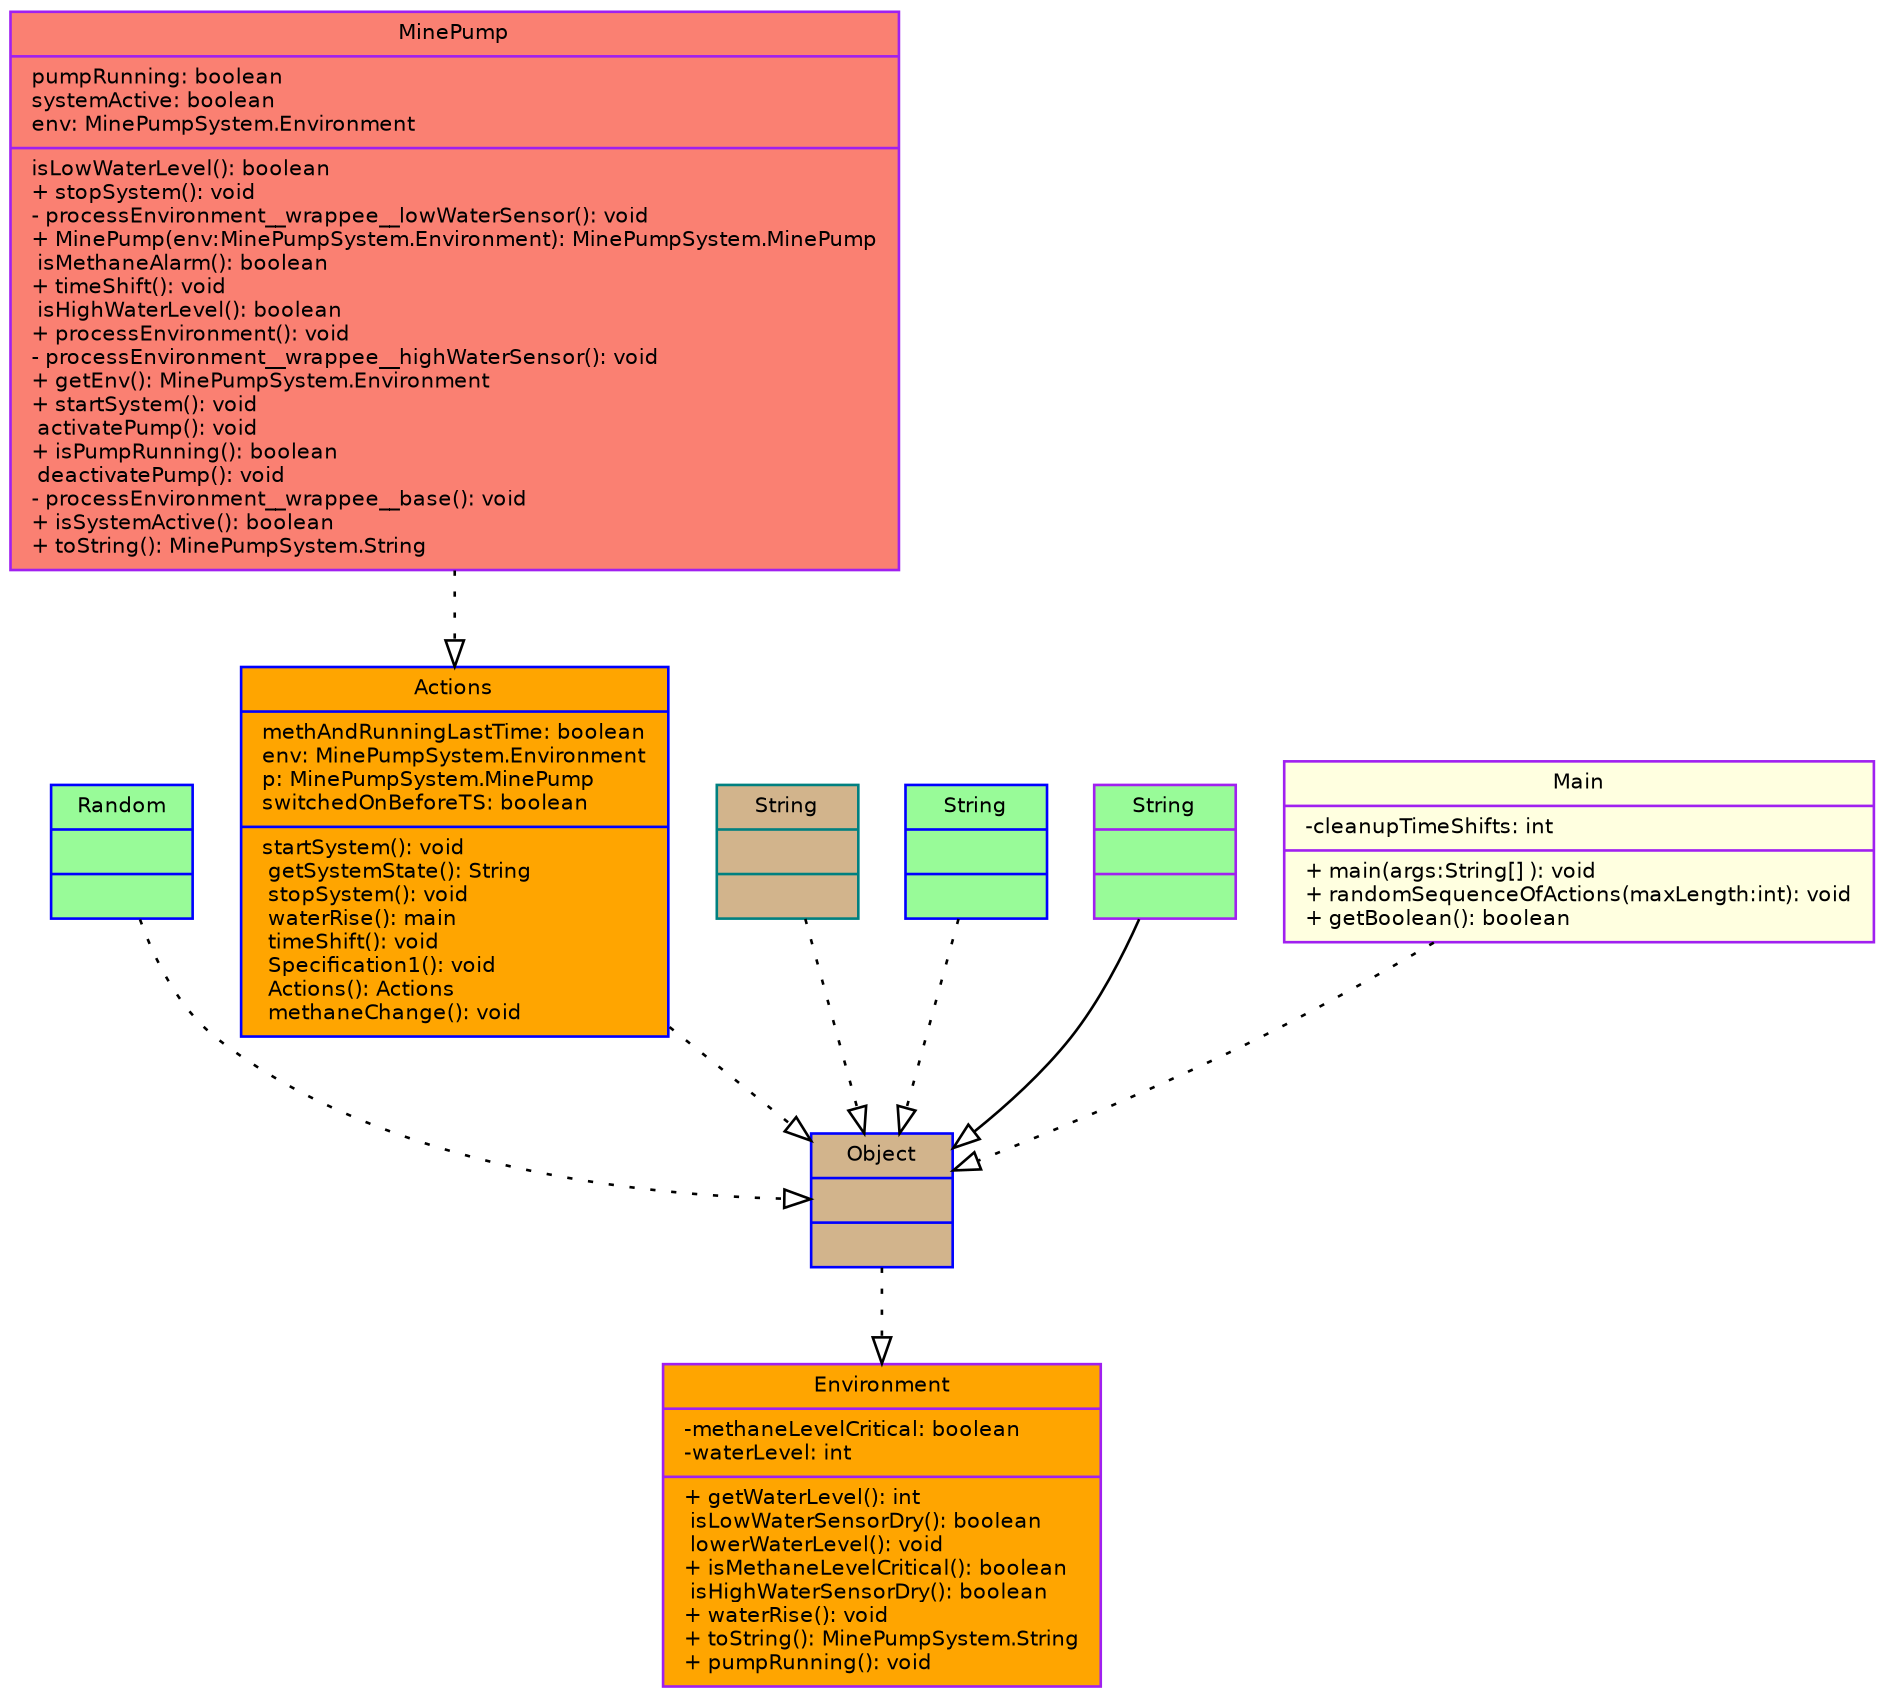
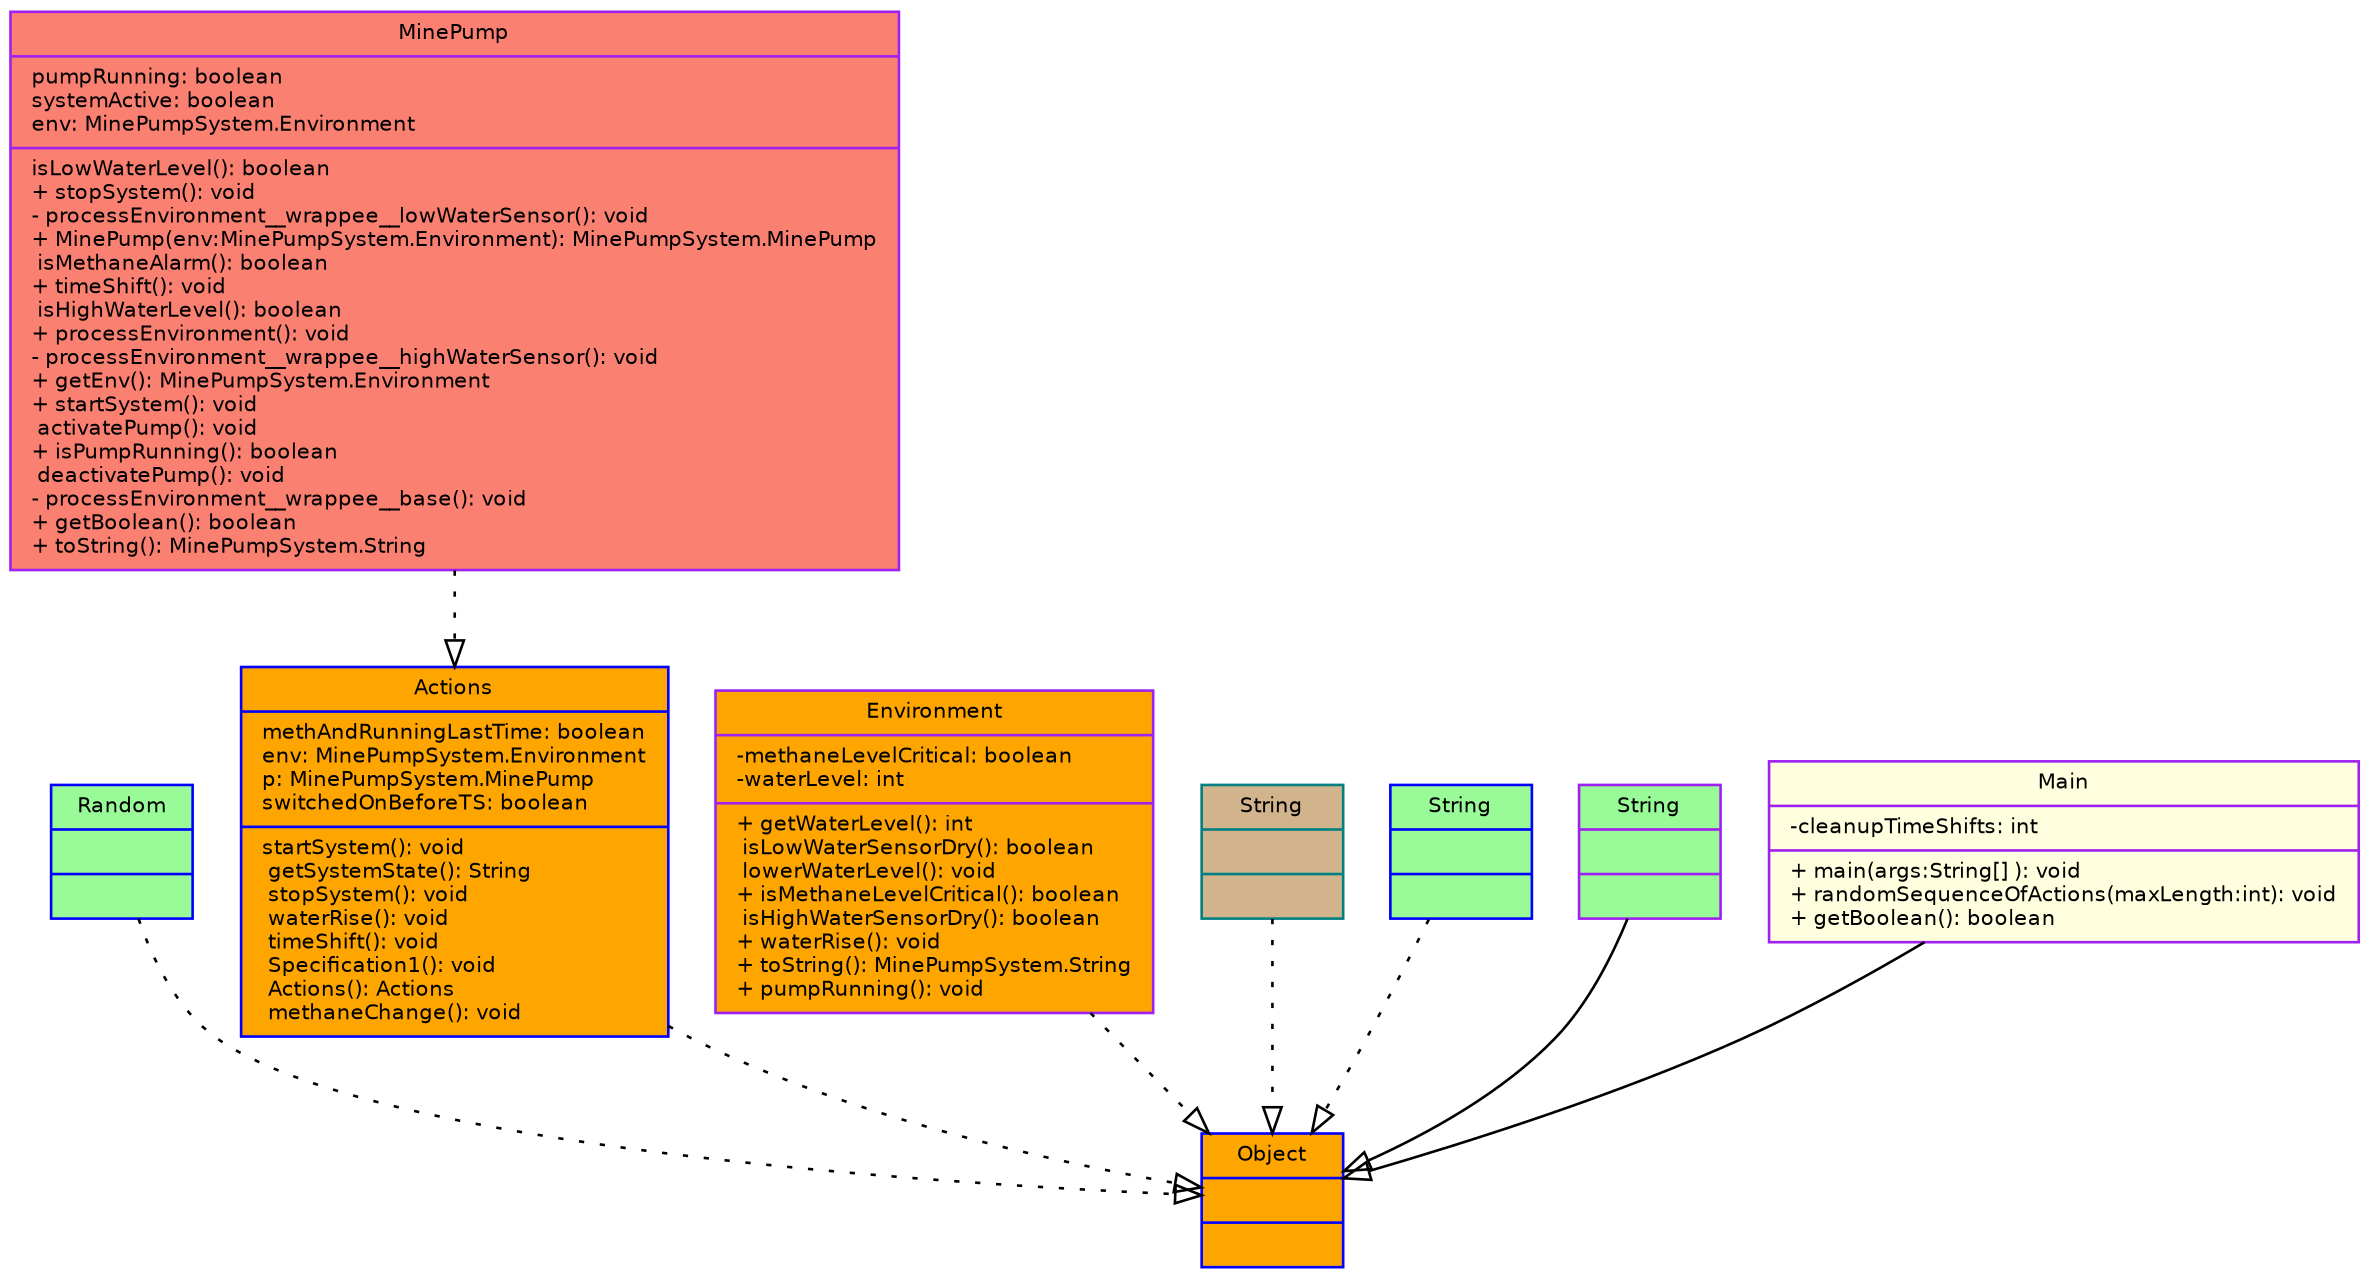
(183, 523) -> (165, 523)
(360, 919) -> (356, 919)
(1211, 1061) -> (1655, 1075)
(882, 1200) -> (1272, 1200)
(882, 1302) -> (1140, 1063)
